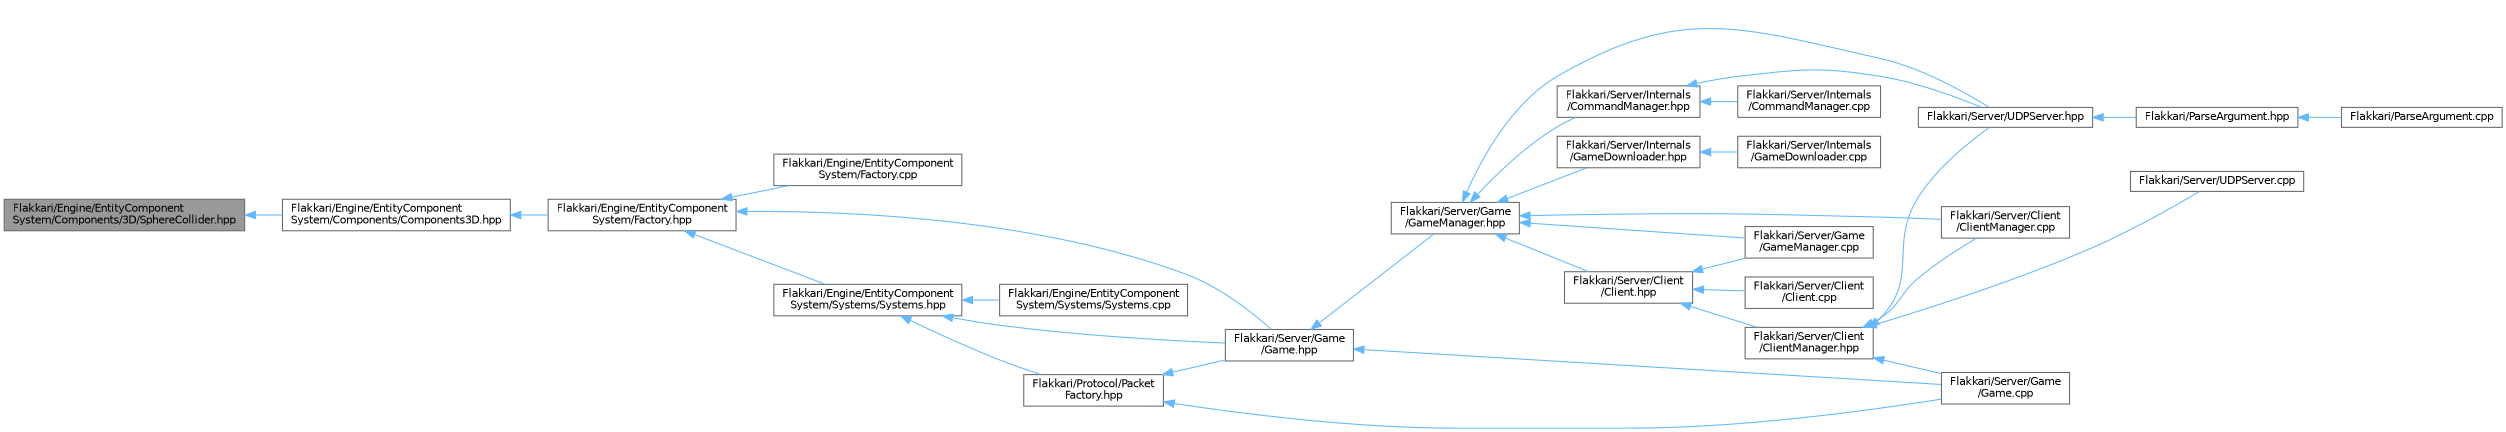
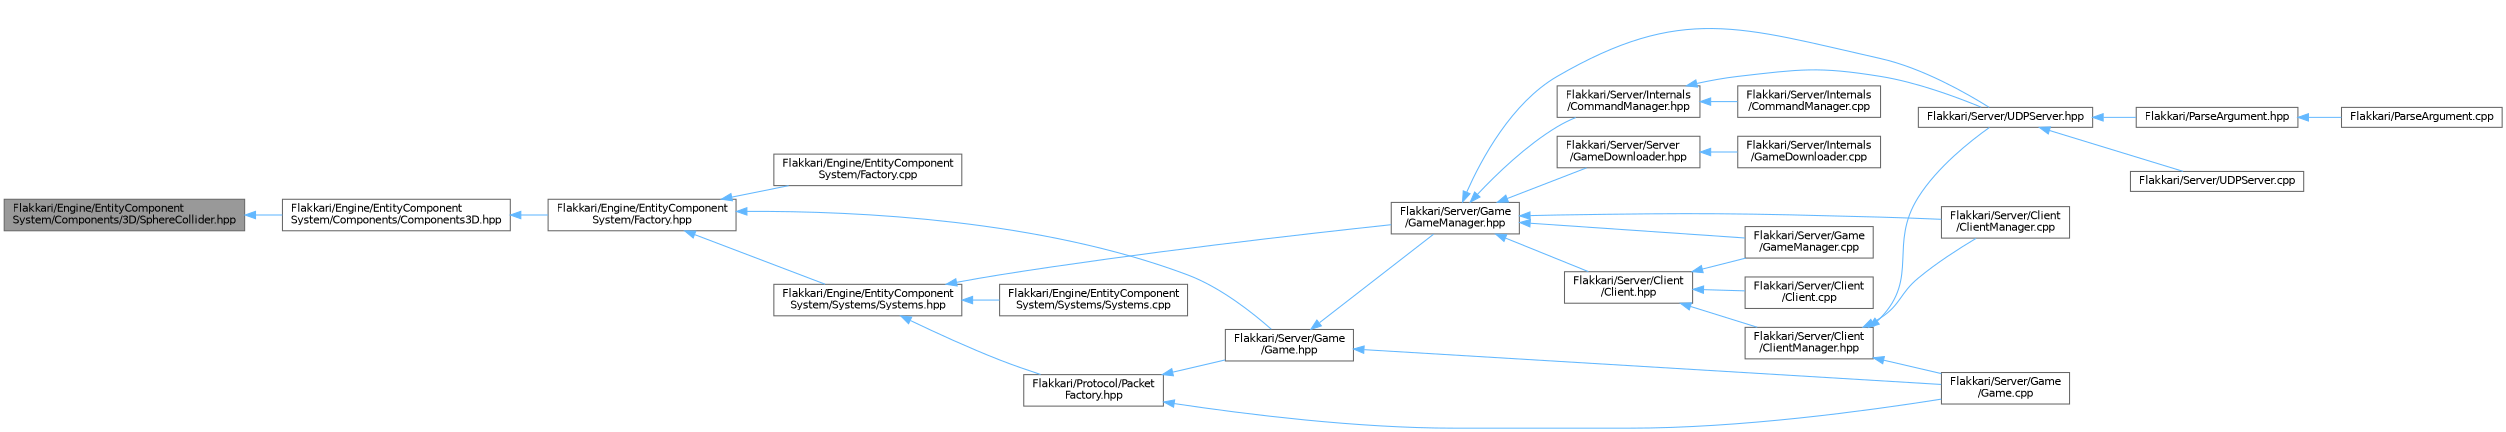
(1629, 152) -> (1629, 152)
(2042, 268) -> (2116, 151)
(1089, 335) -> (1173, 250)
